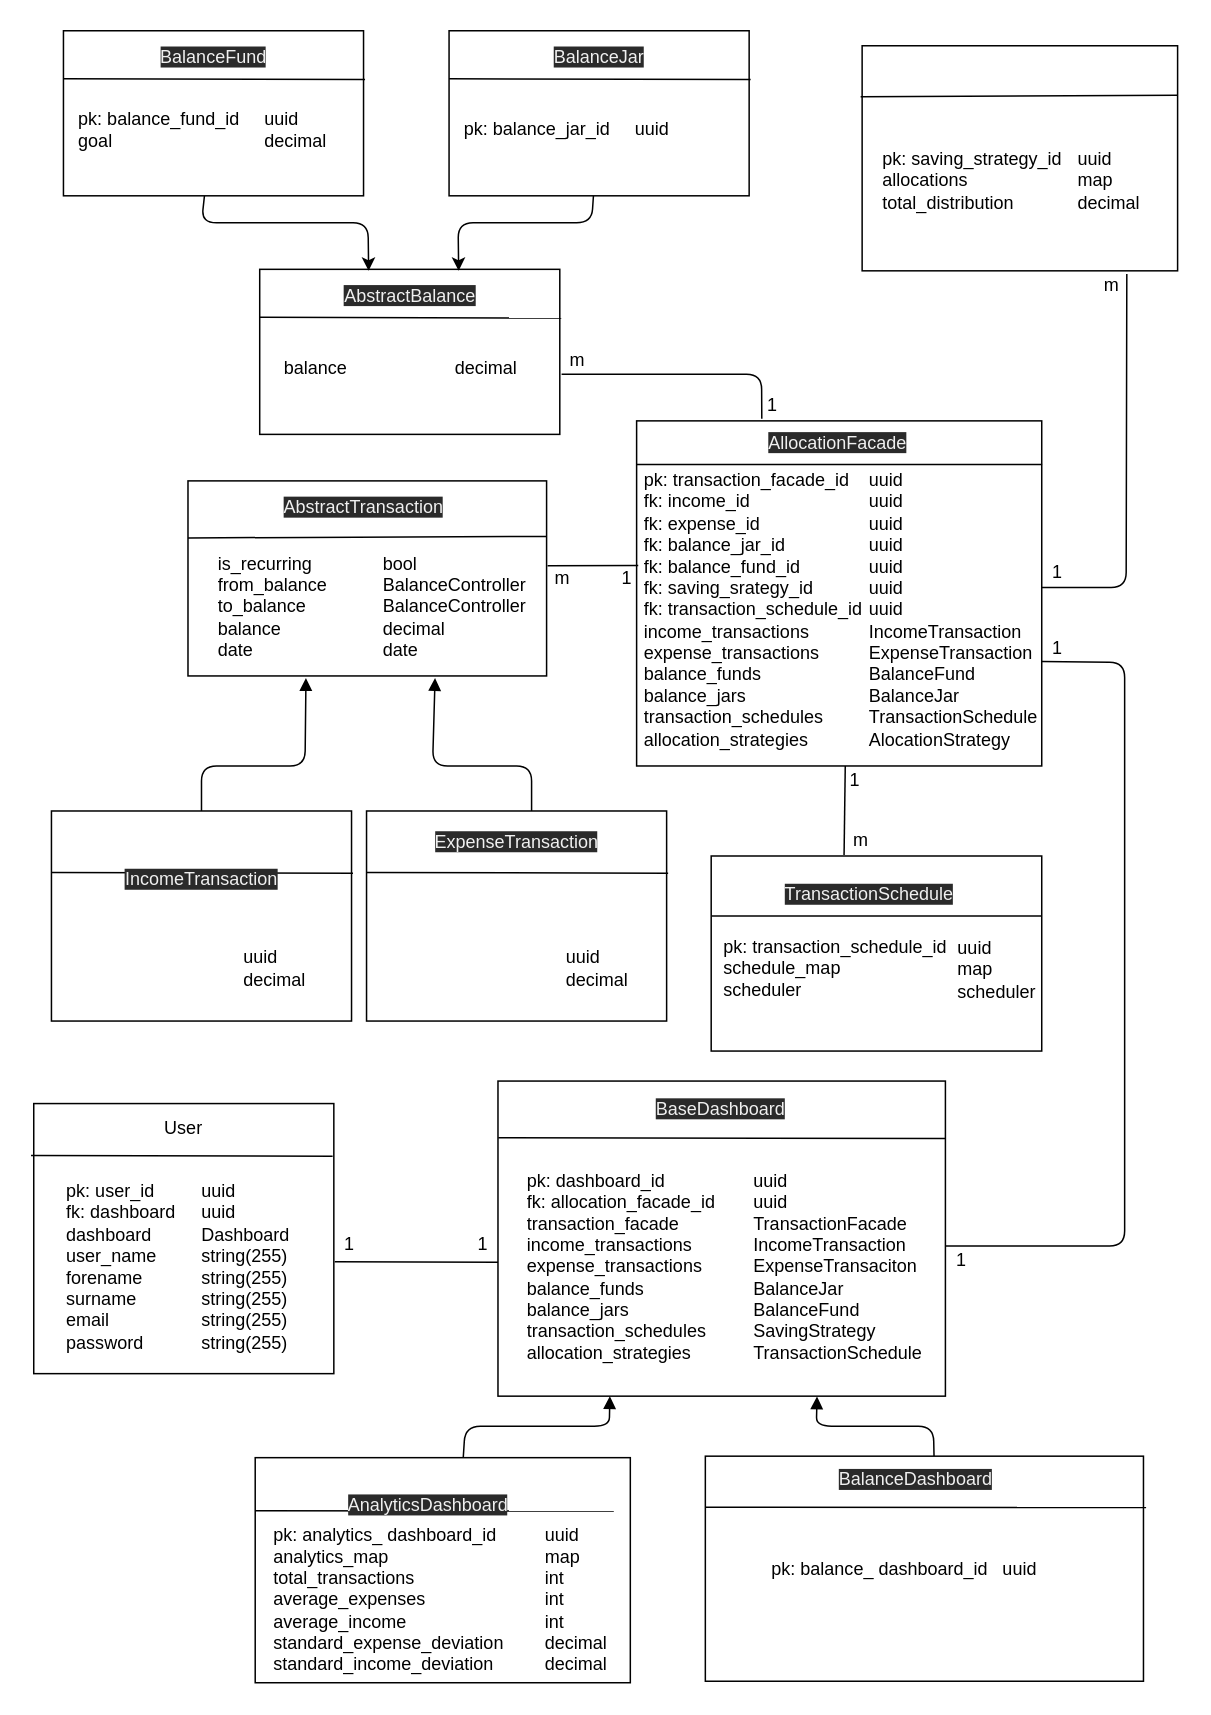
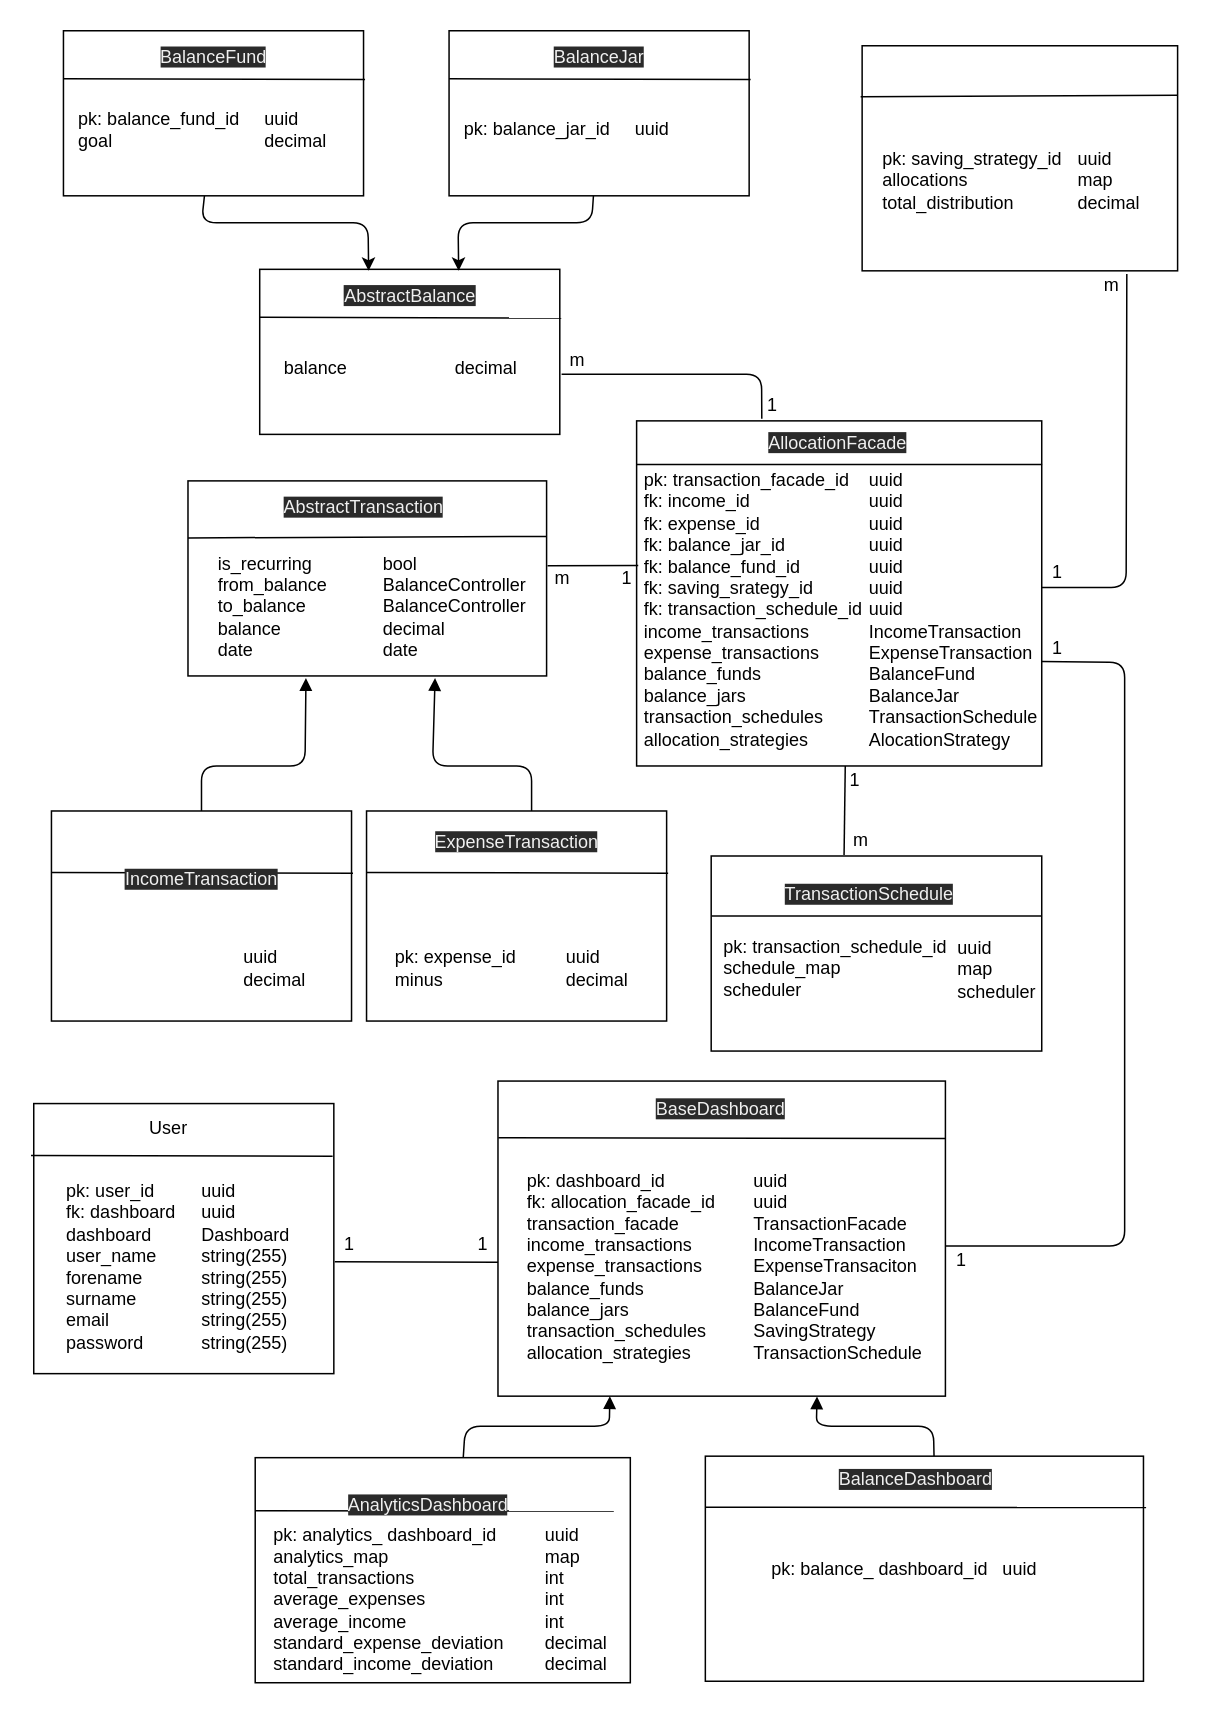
none -> (476, 968)
(184, 1130) -> (169, 1130)
